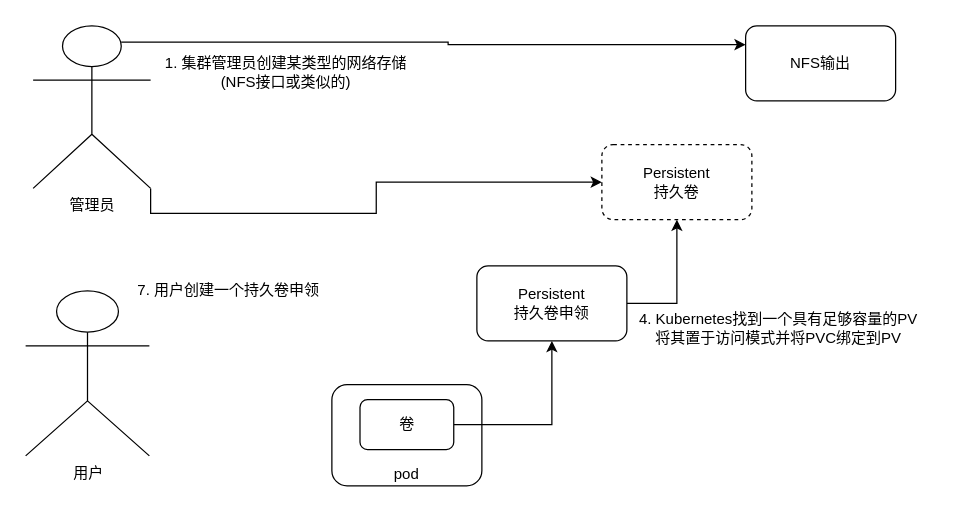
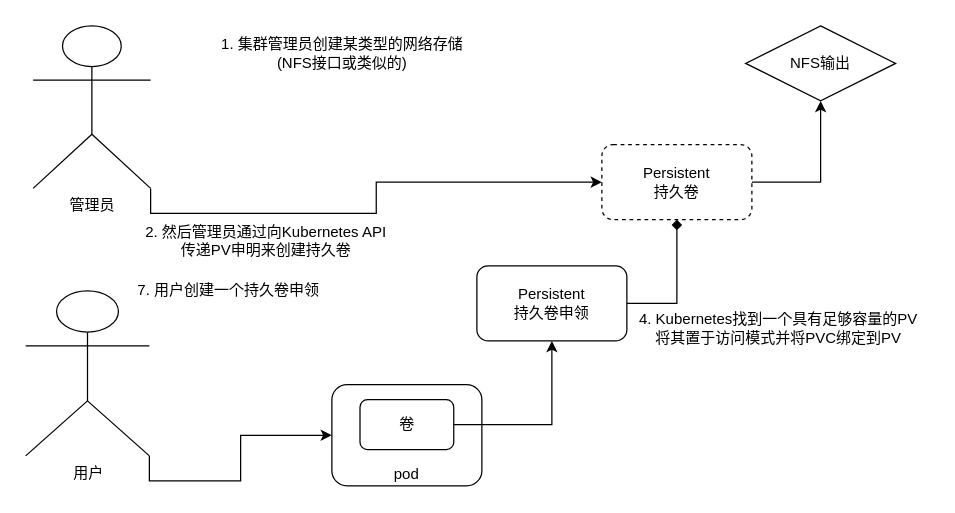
(430, 42) -> none
(821, 63) -> (821, 63)
(285, 71) -> (341, 53)
none -> (821, 180)
(677, 229) -> (677, 230)
none -> (265, 240)
none -> (241, 475)
